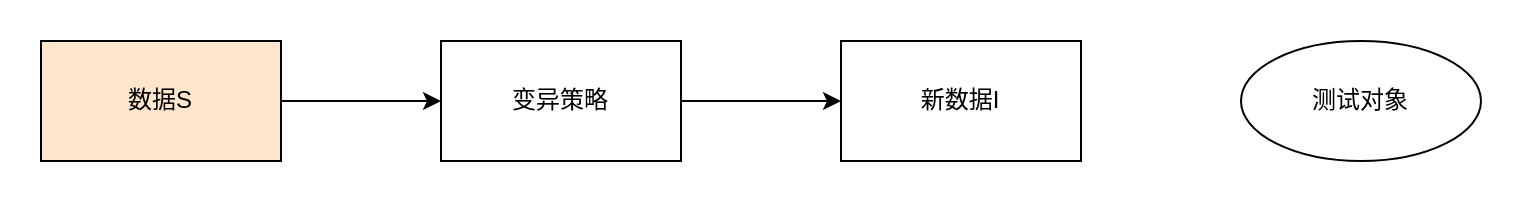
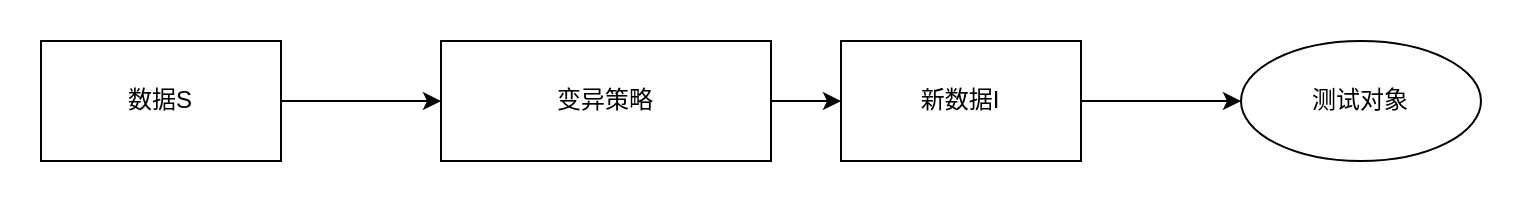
(161, 101) -> (161, 101)
(561, 101) -> (606, 101)
none -> (1154, 101)
